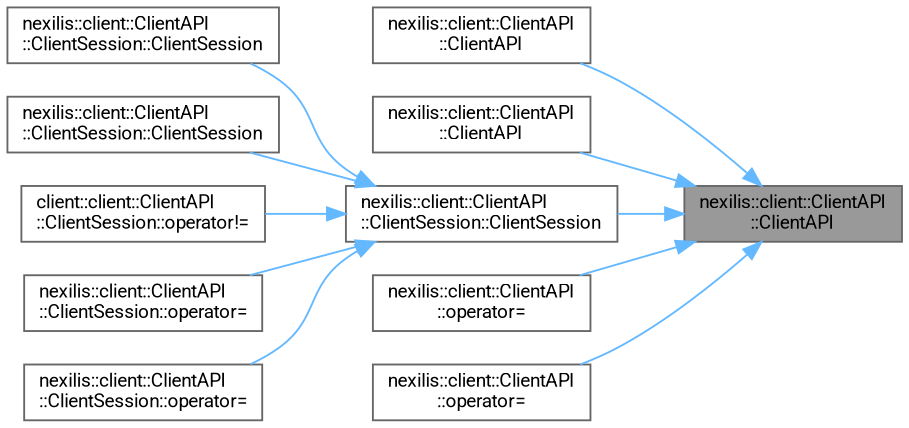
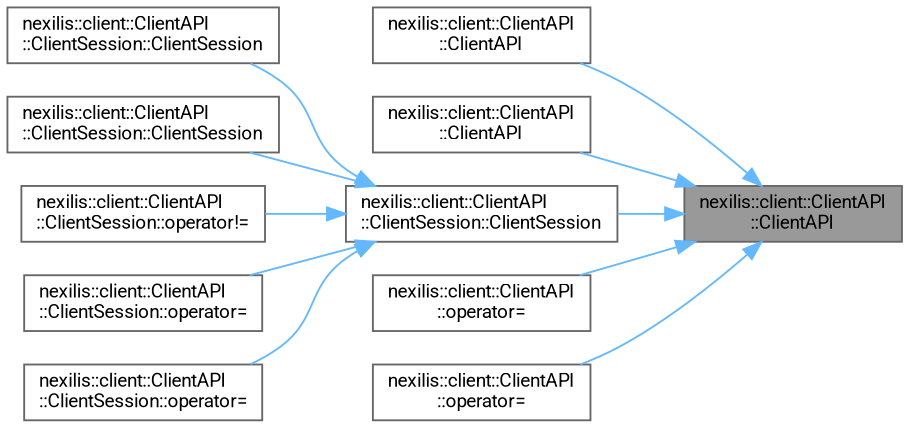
(143, 214) -> (143, 214)
